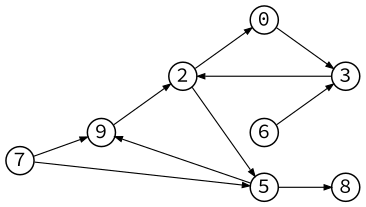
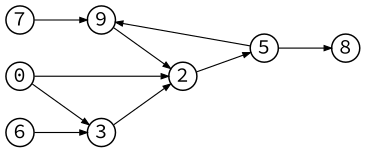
(221, 50) -> (98, 76)
(138, 174) -> none
